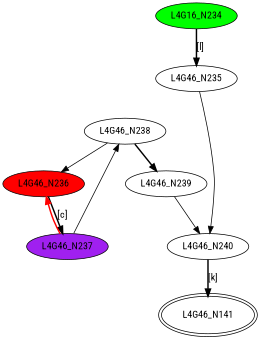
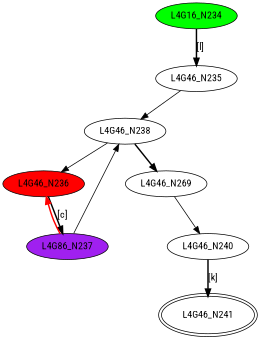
(212, 158) -> (164, 103)
(166, 184) -> (166, 184)
(67, 247) -> (67, 247)
(208, 315) -> (208, 315)
